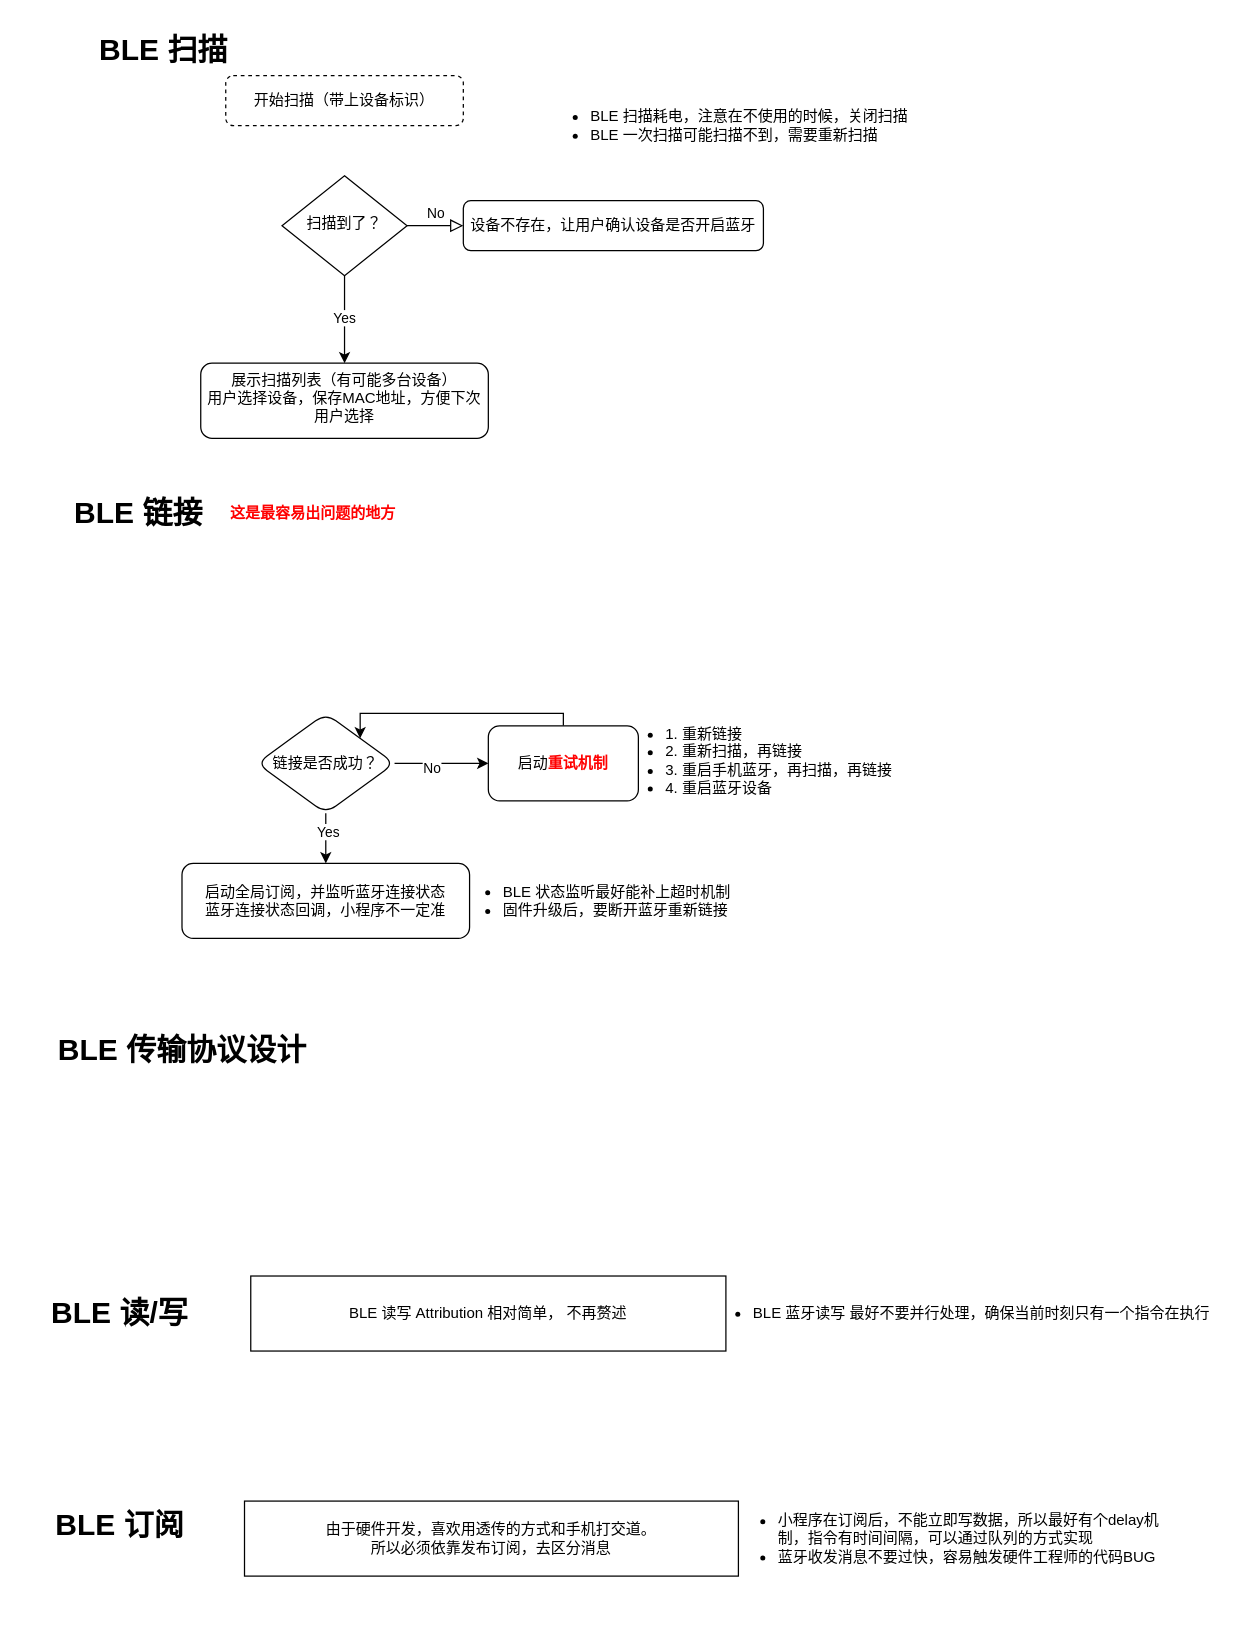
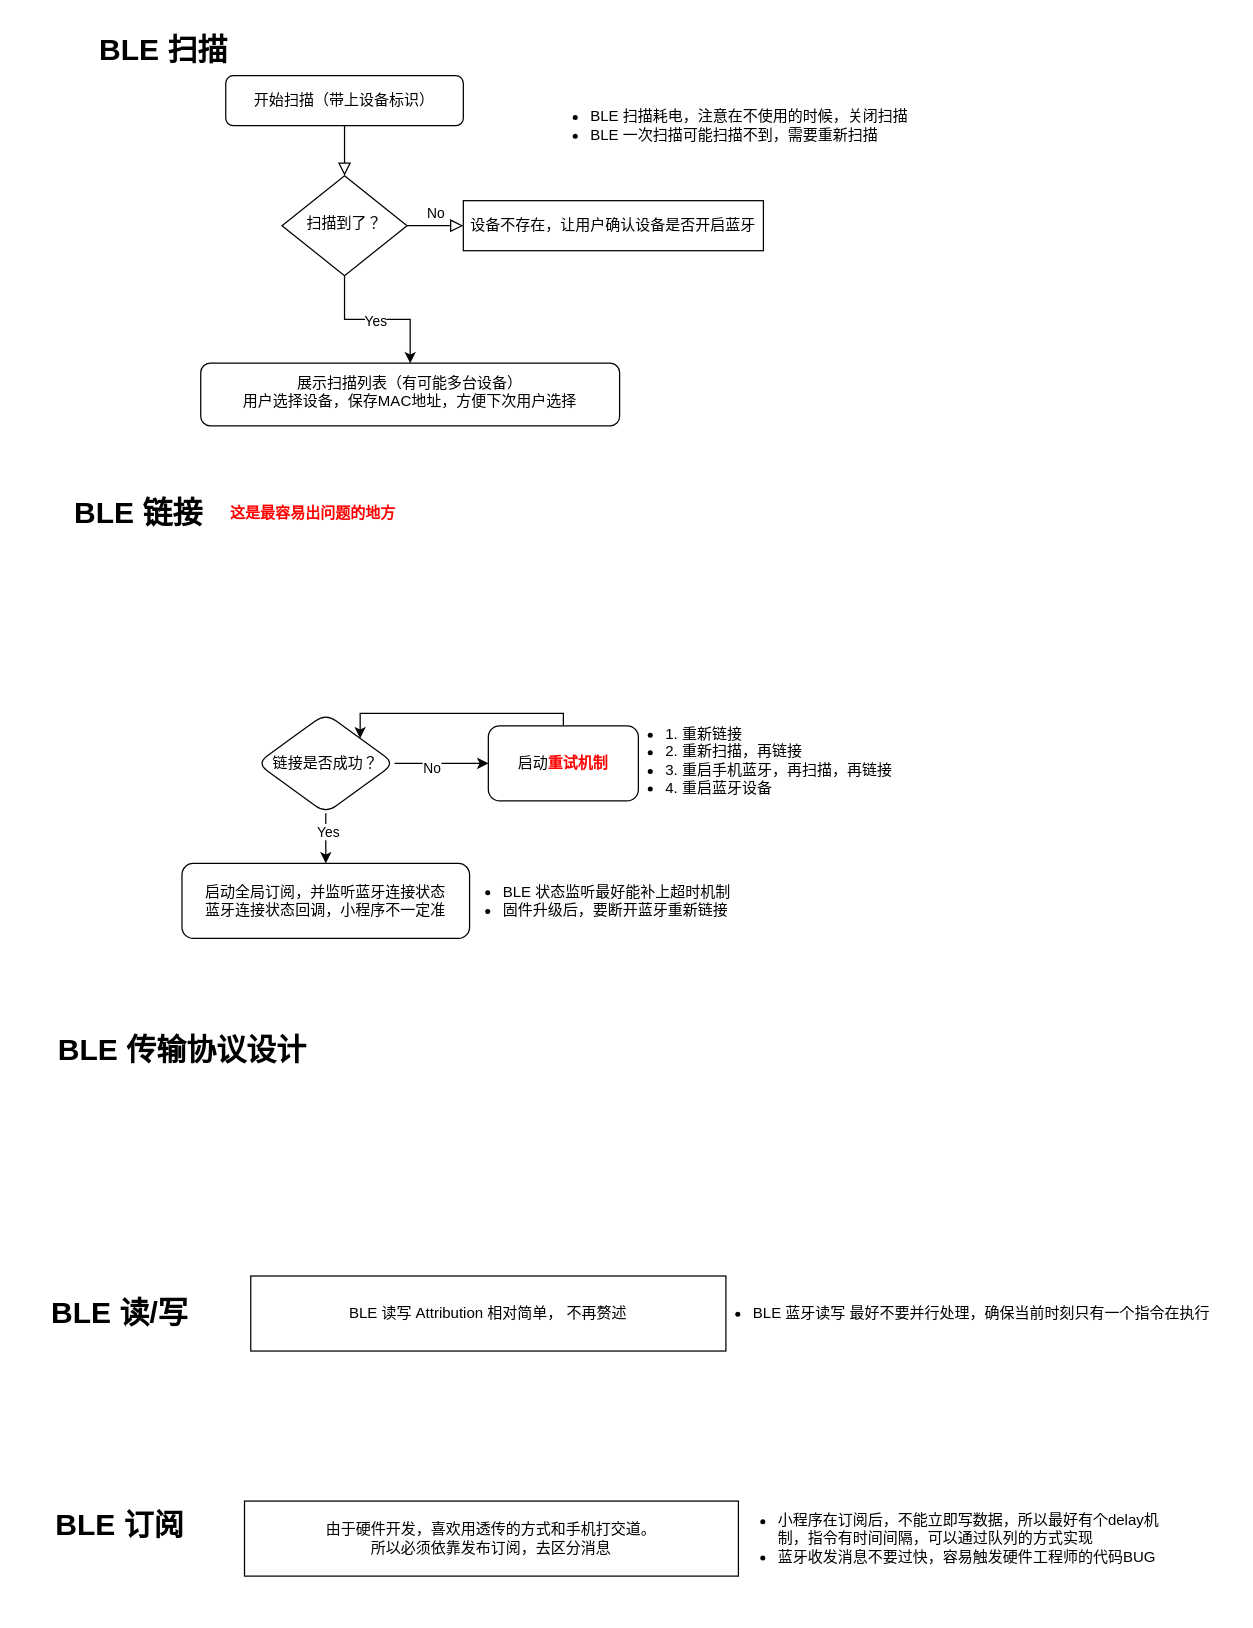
(344, 101) -> (344, 101)
none -> (344, 144)
(613, 226) -> (613, 226)
(344, 401) -> (410, 394)
